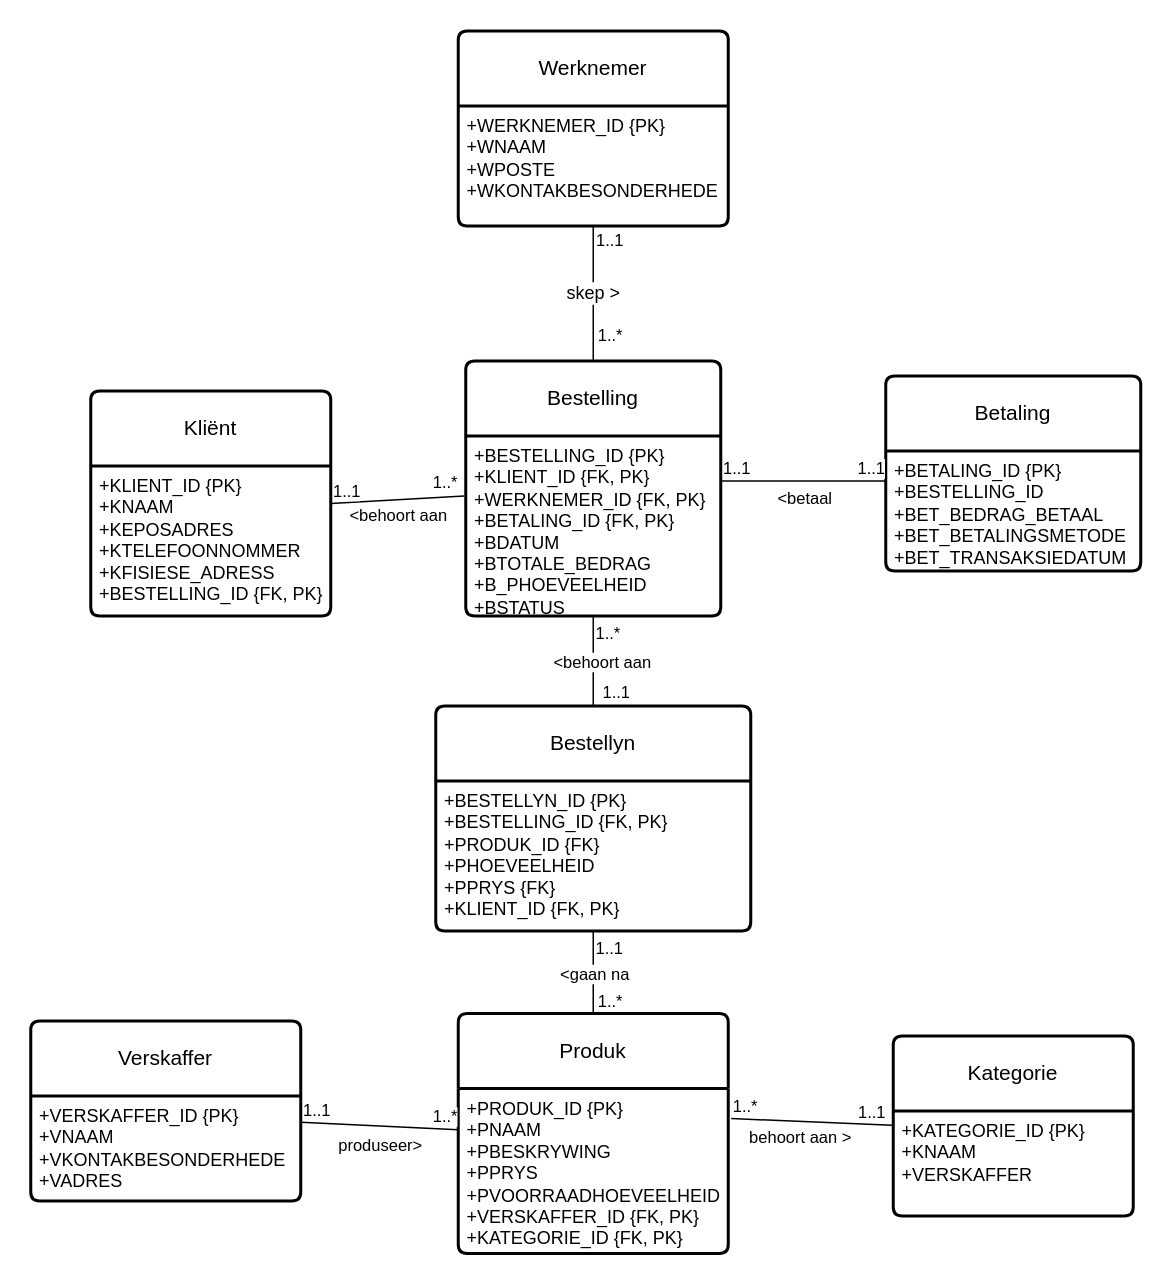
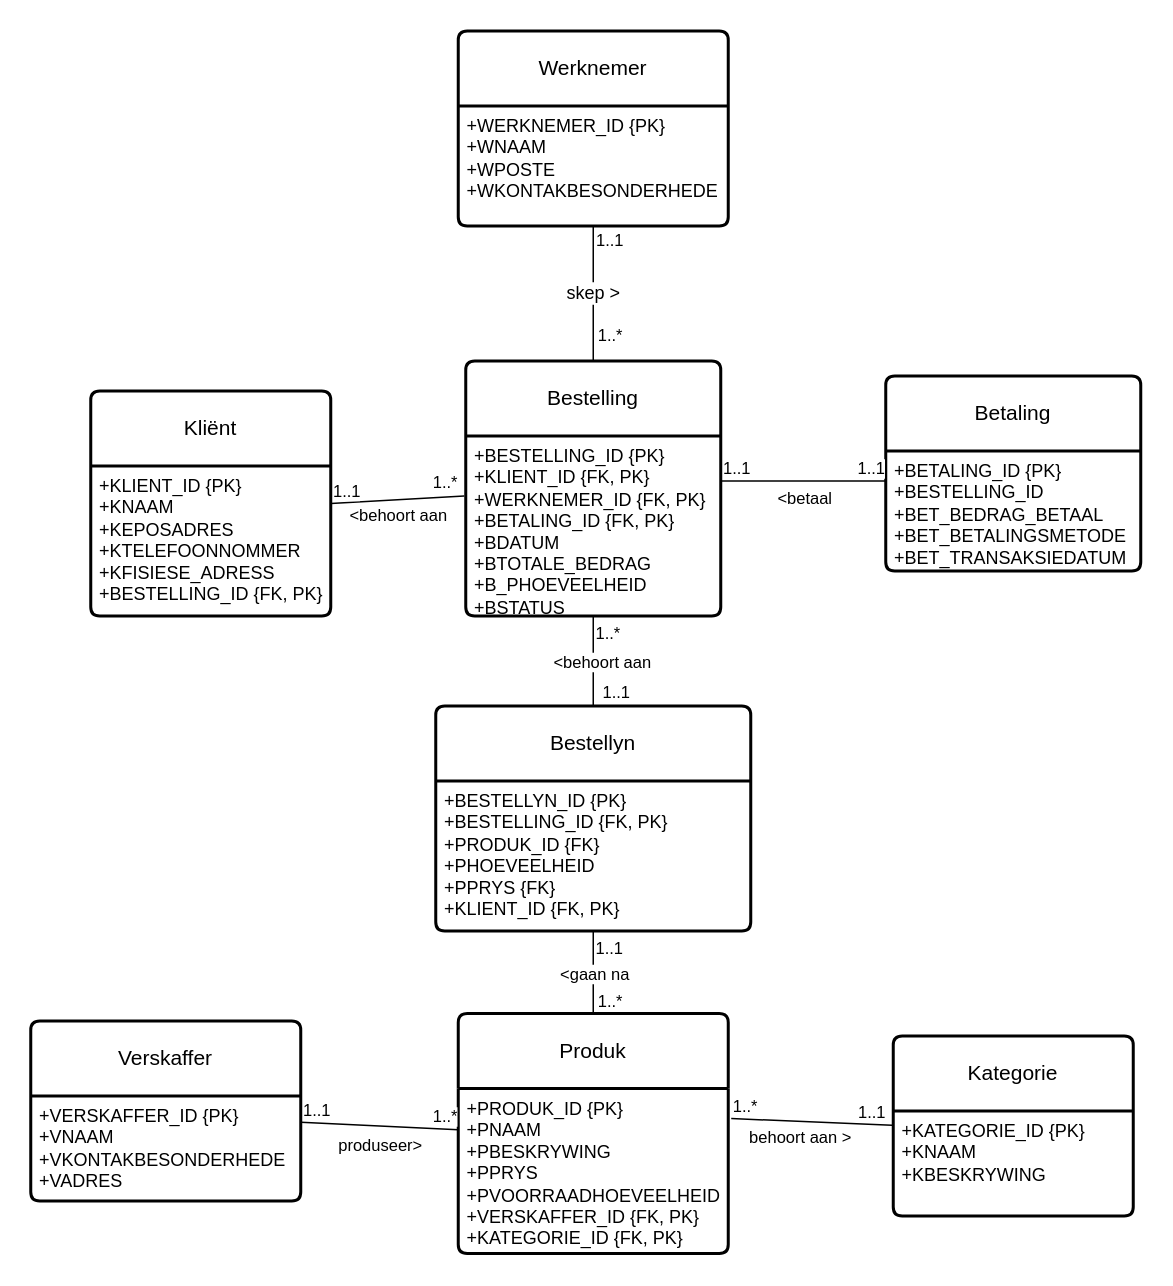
(991, 1154) -> (991, 1154)
